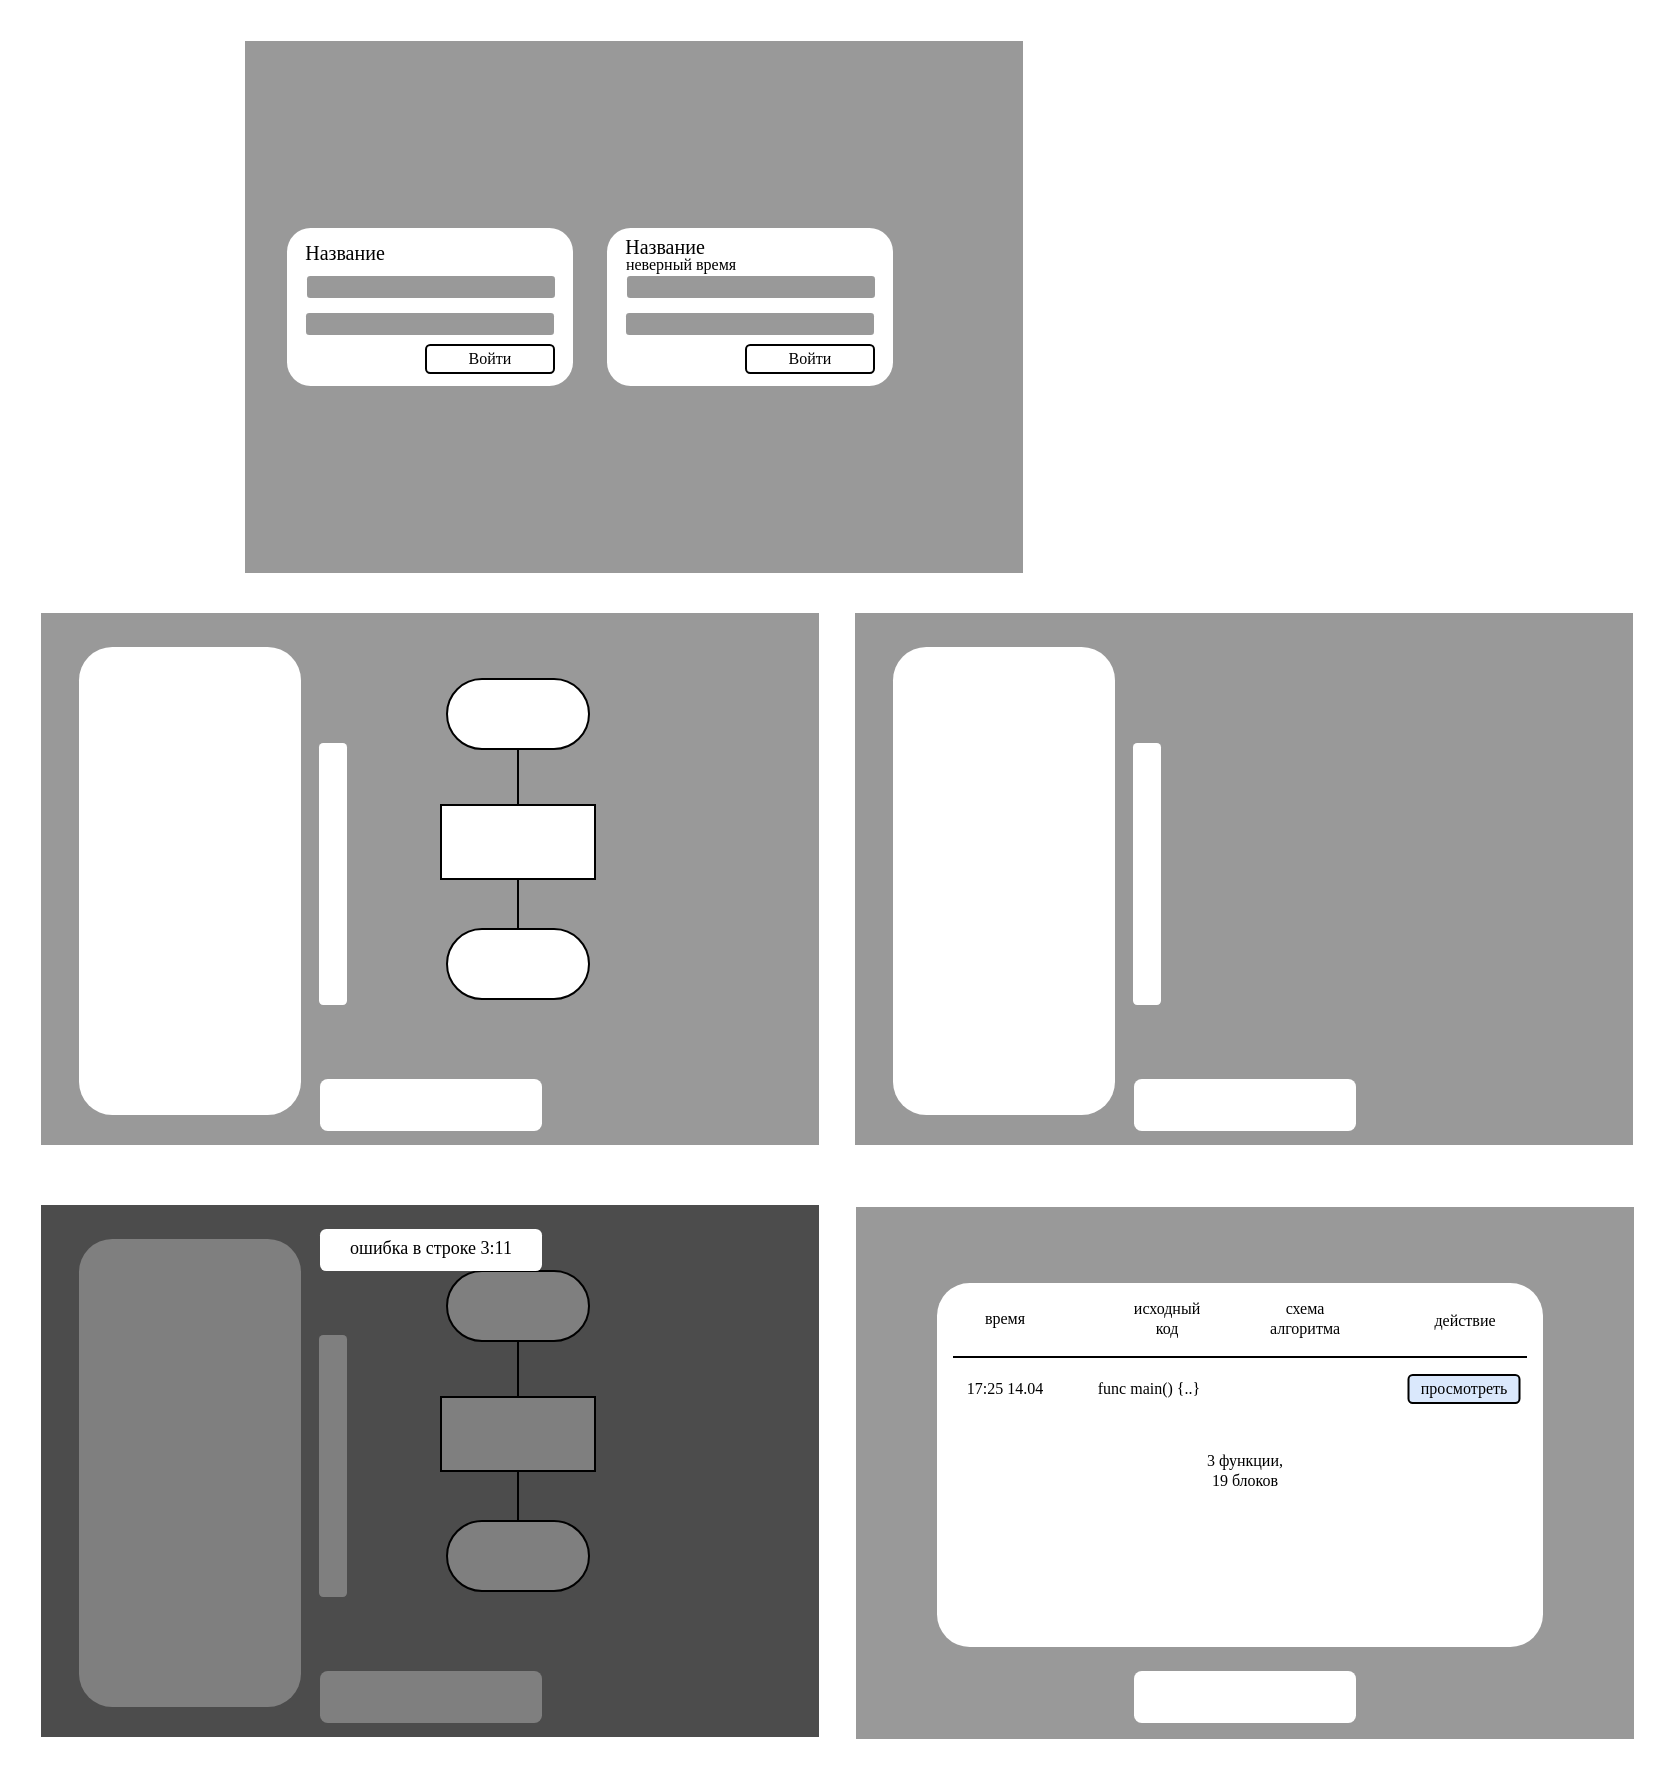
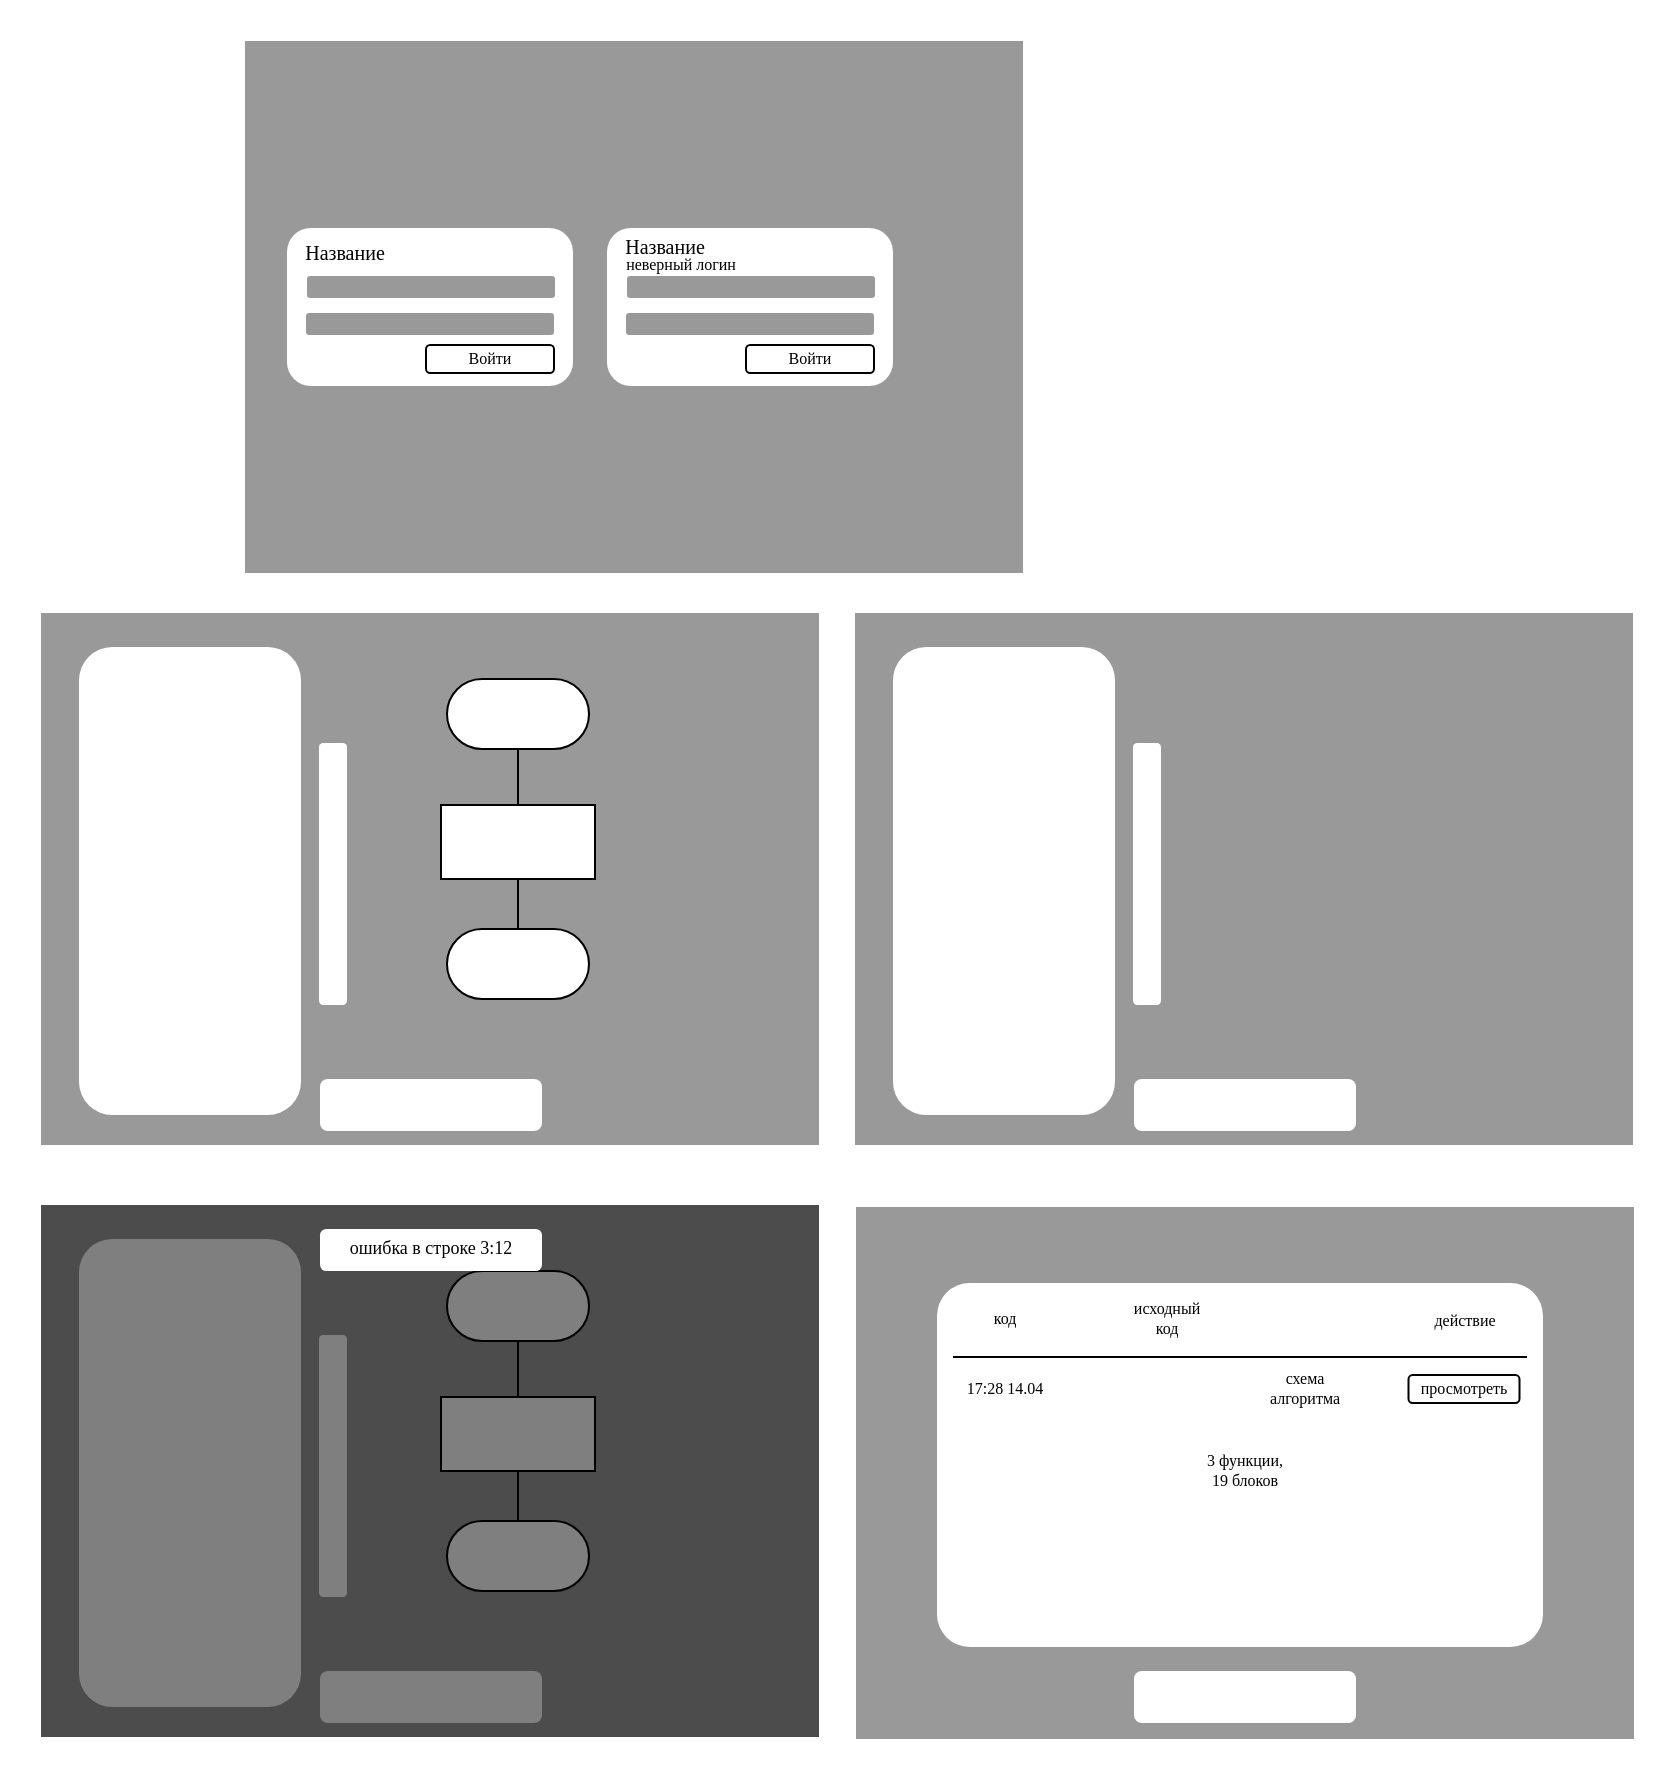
(682, 265) -> (682, 265)
(432, 1249) -> (432, 1249)
(1006, 1319) -> (1006, 1319)
(1304, 1319) -> (1304, 1389)
(1006, 1389) -> (1006, 1389)
(1148, 1389) -> none
(1464, 1389) -> (1464, 1389)
